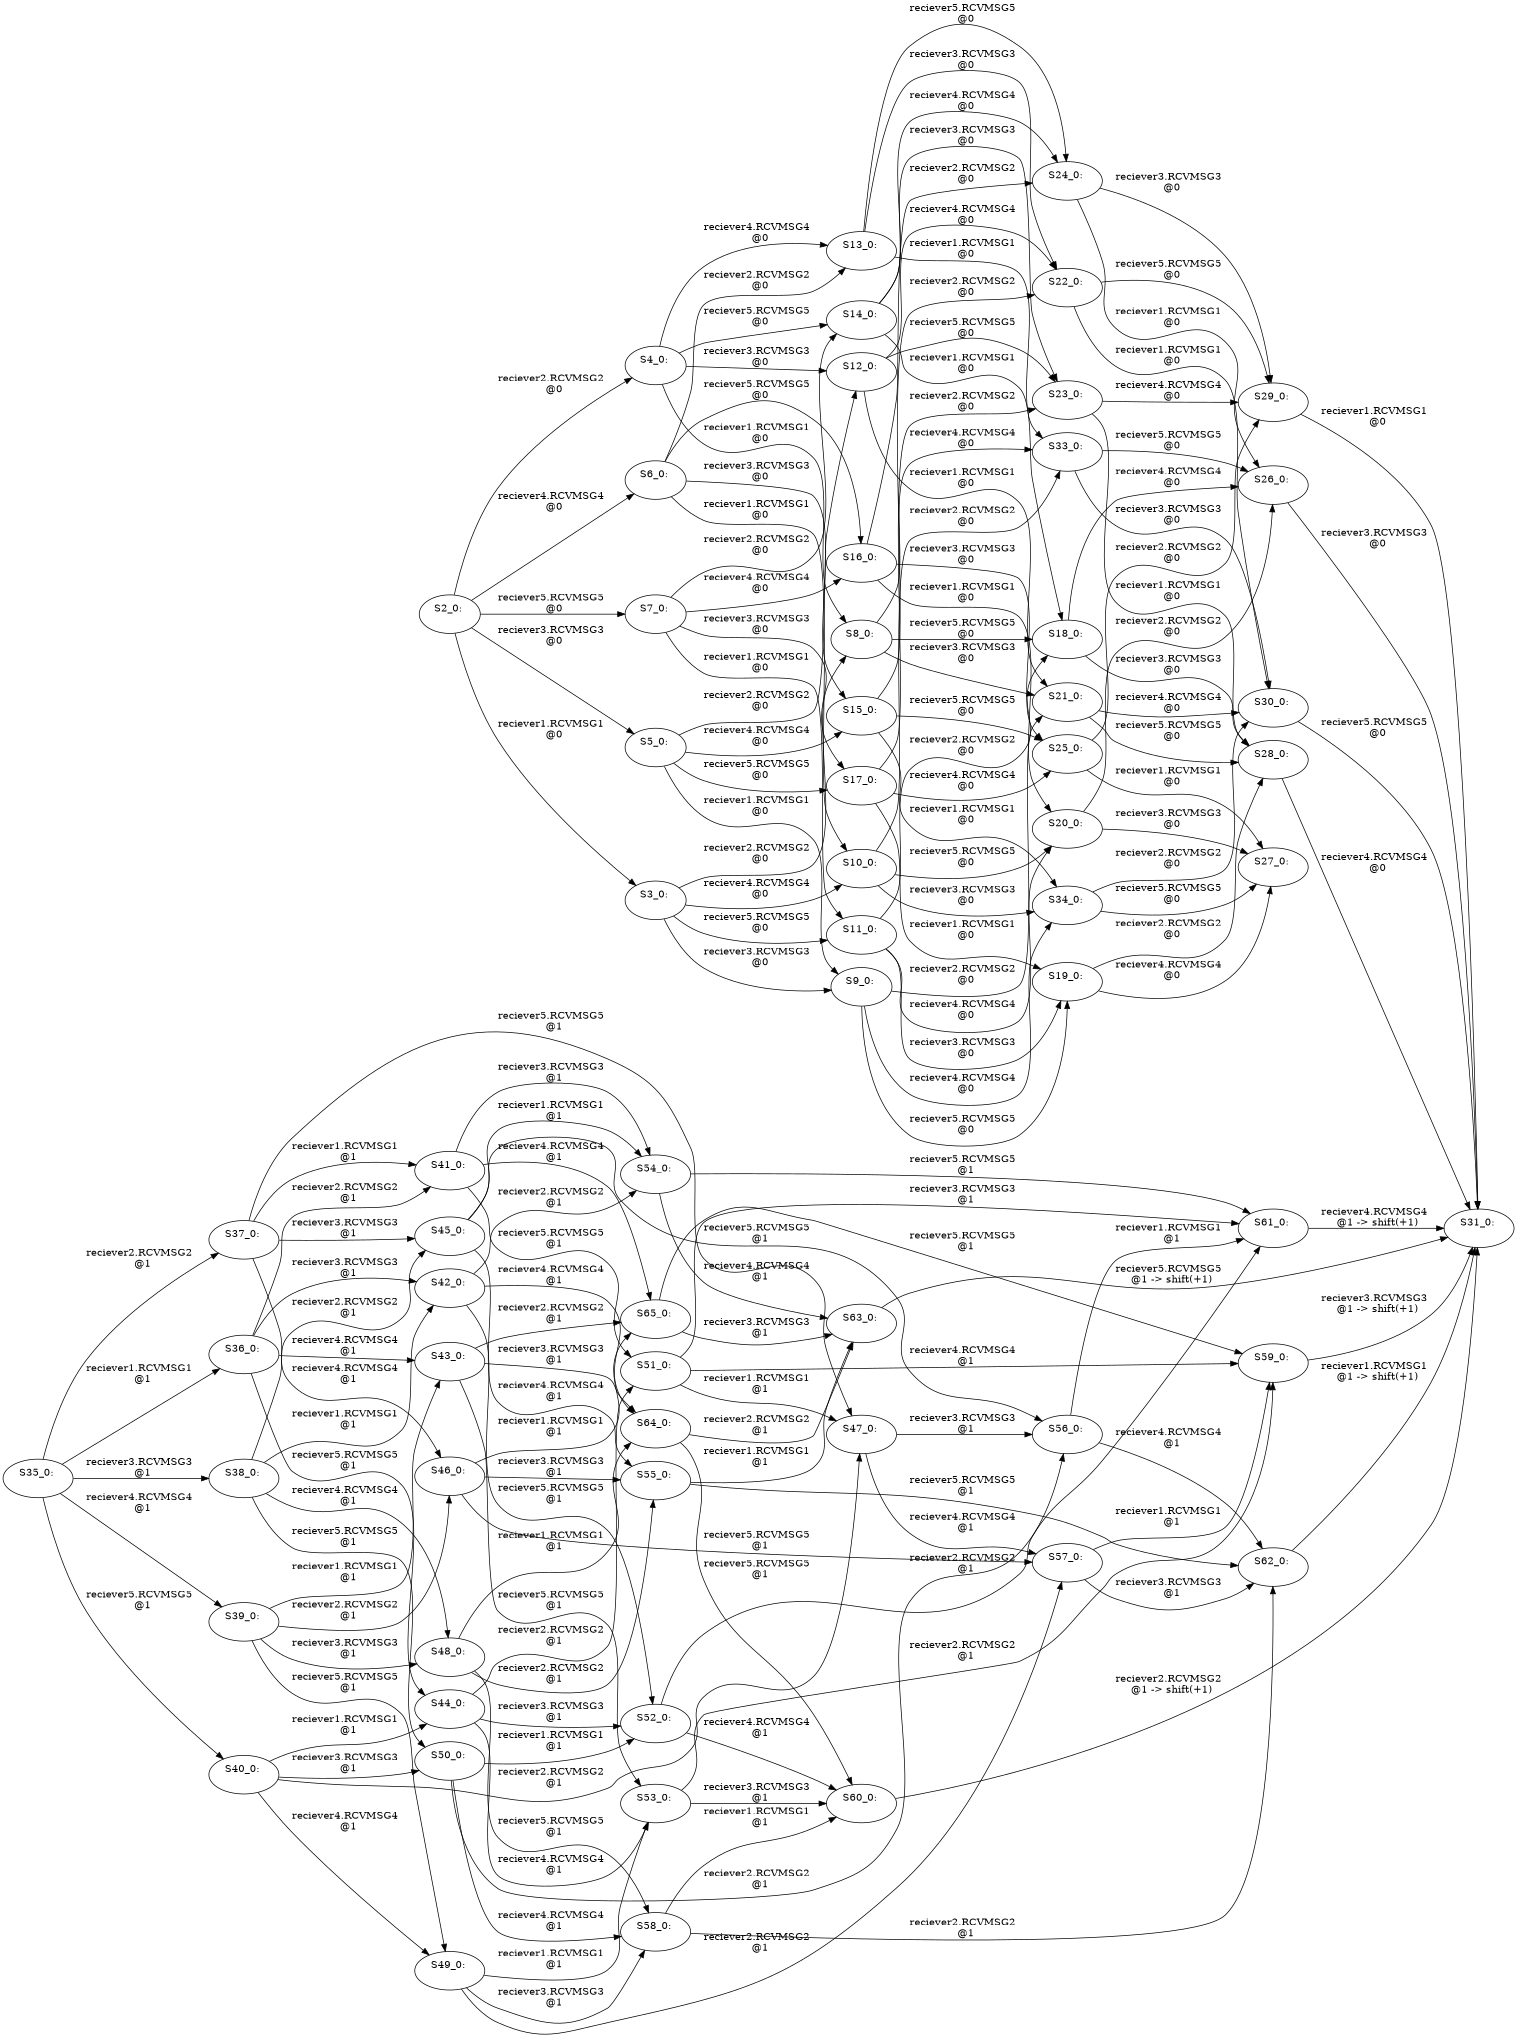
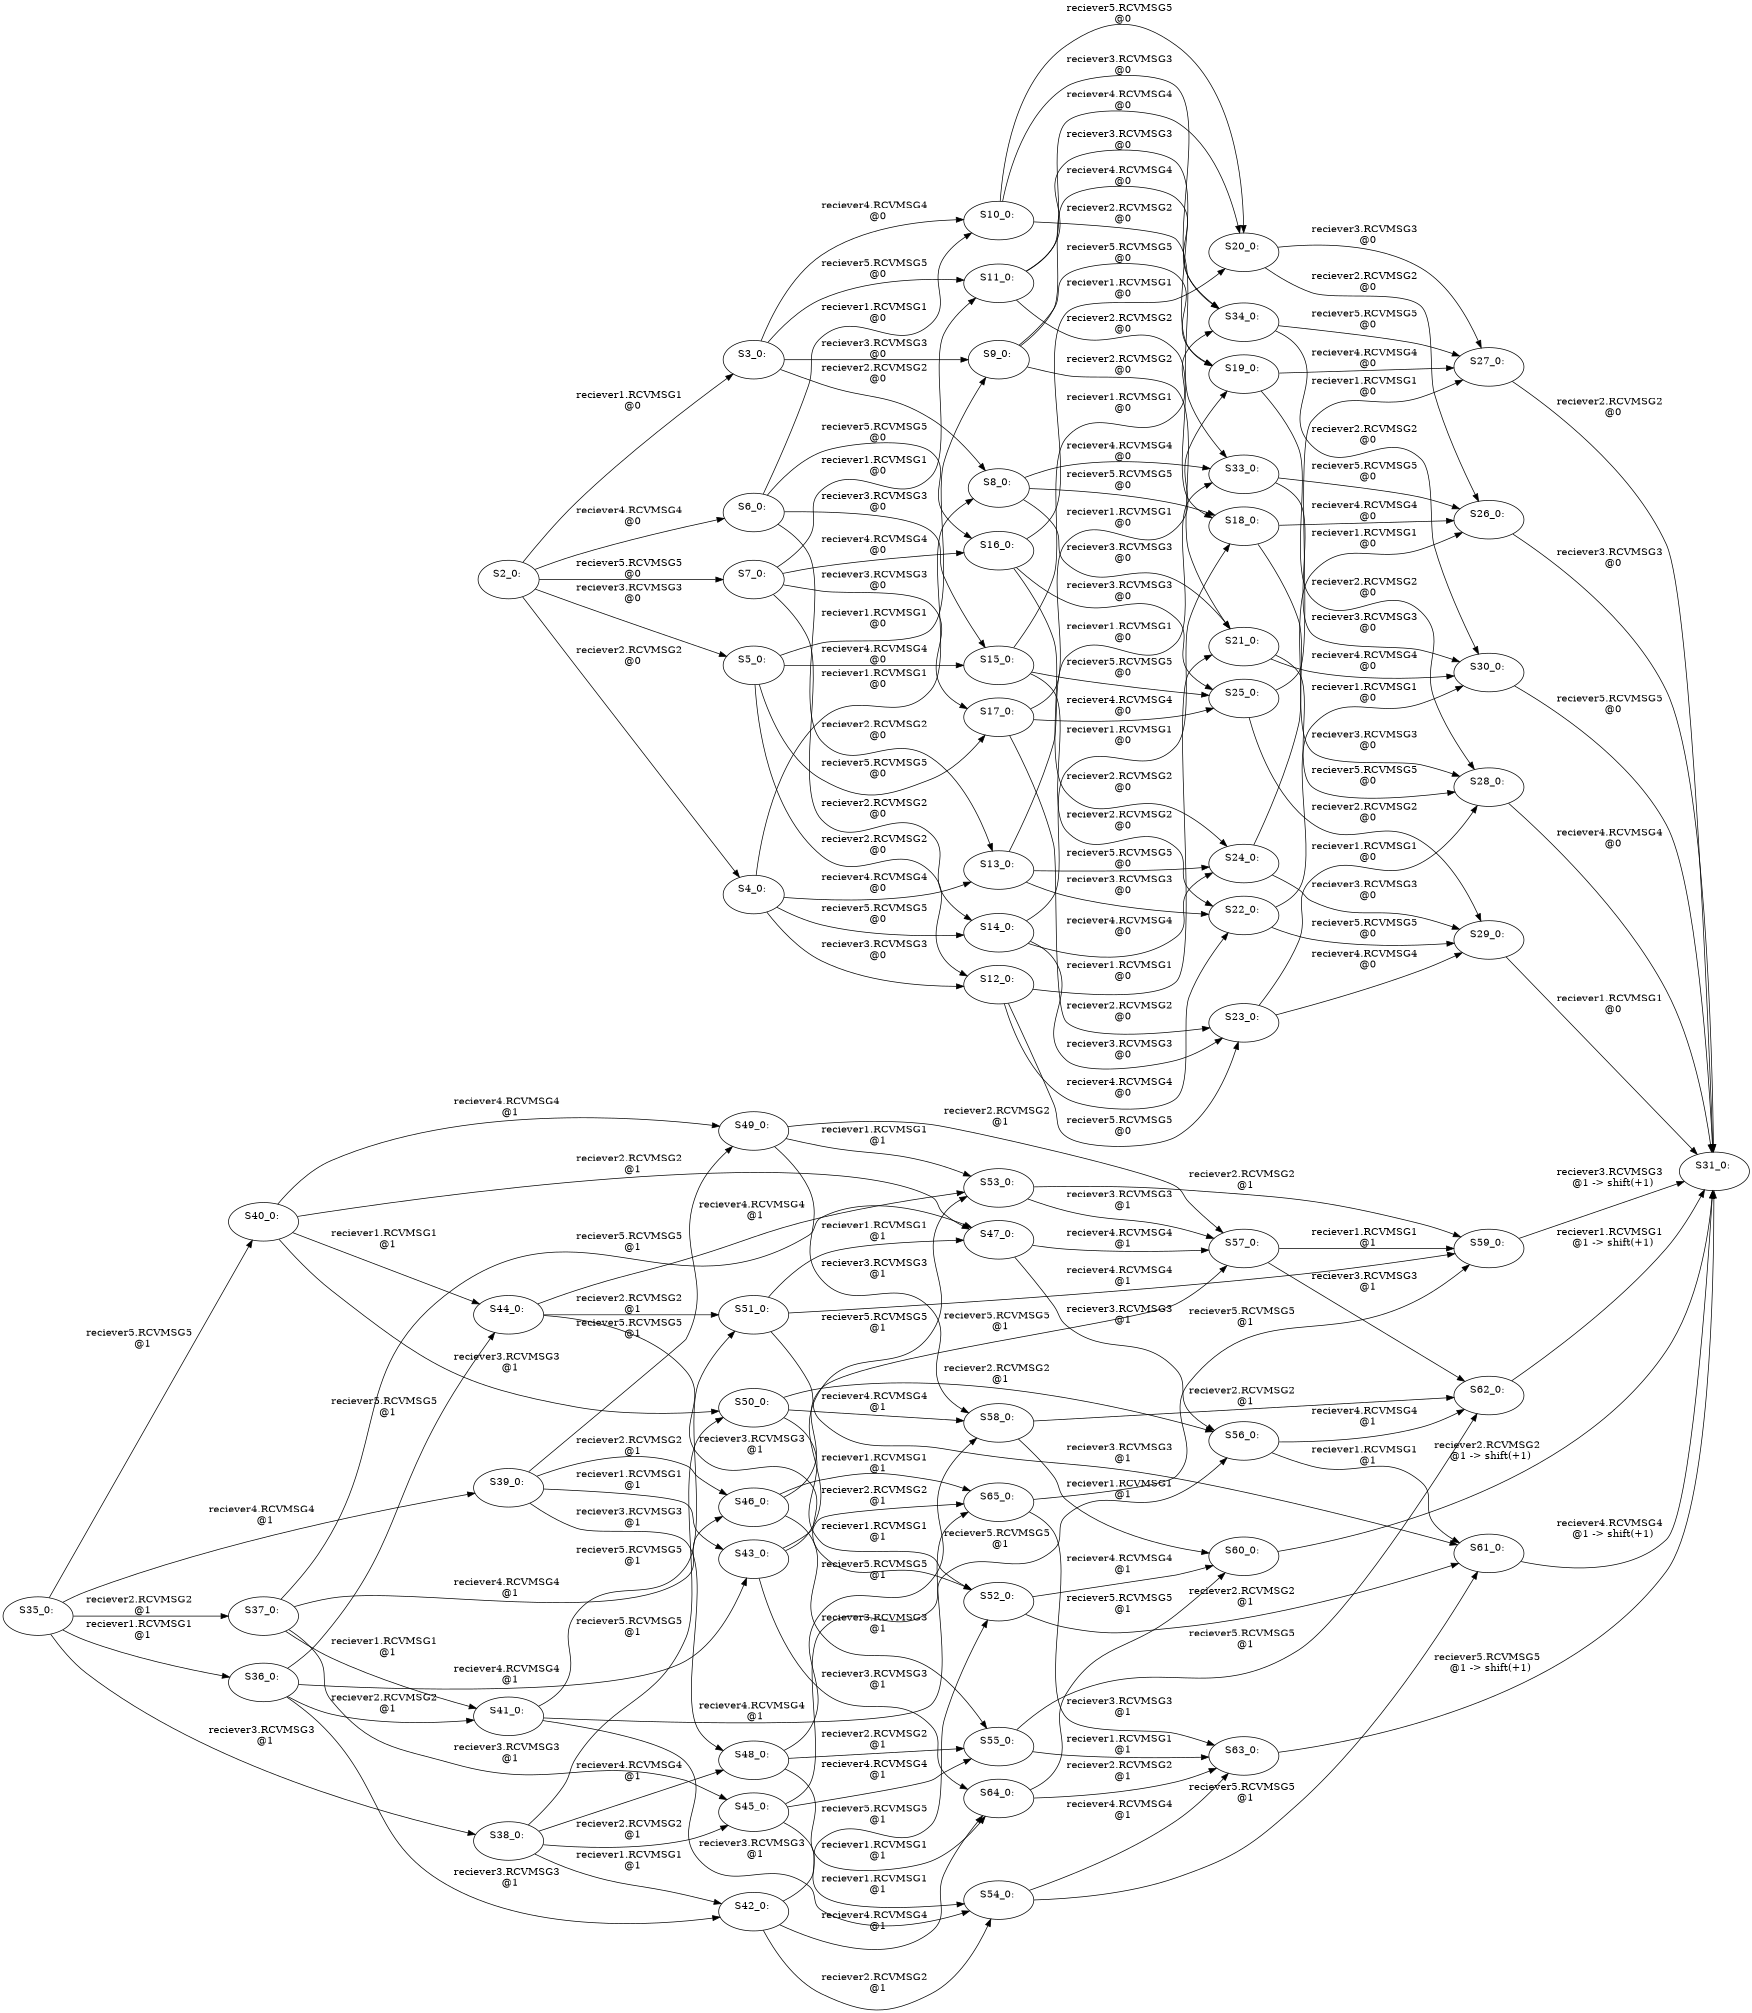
none -> (1691, 730)
(755, 1804) -> (1117, 1219)
